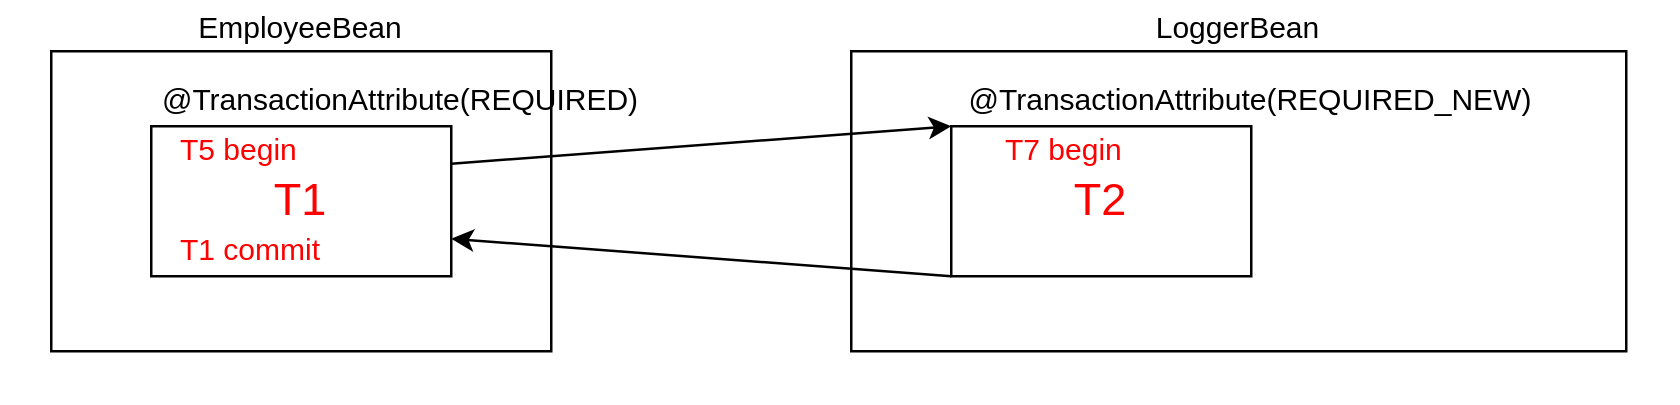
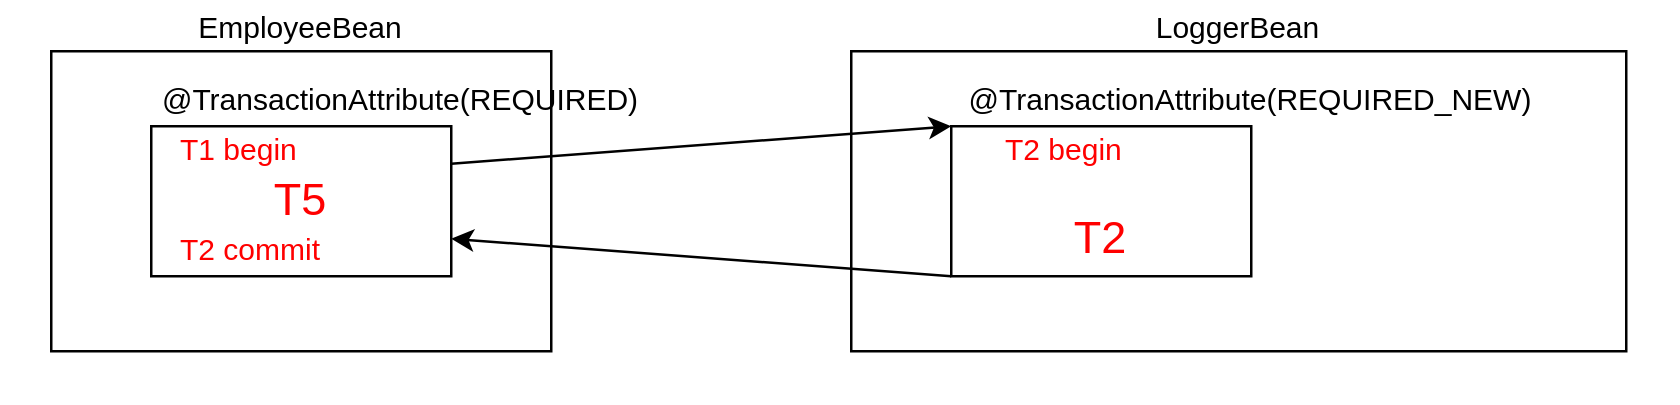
(241, 151) -> (241, 151)
(1066, 151) -> (1066, 151)
(301, 201) -> (301, 201)
(1101, 201) -> (1101, 239)
(249, 251) -> (249, 251)
